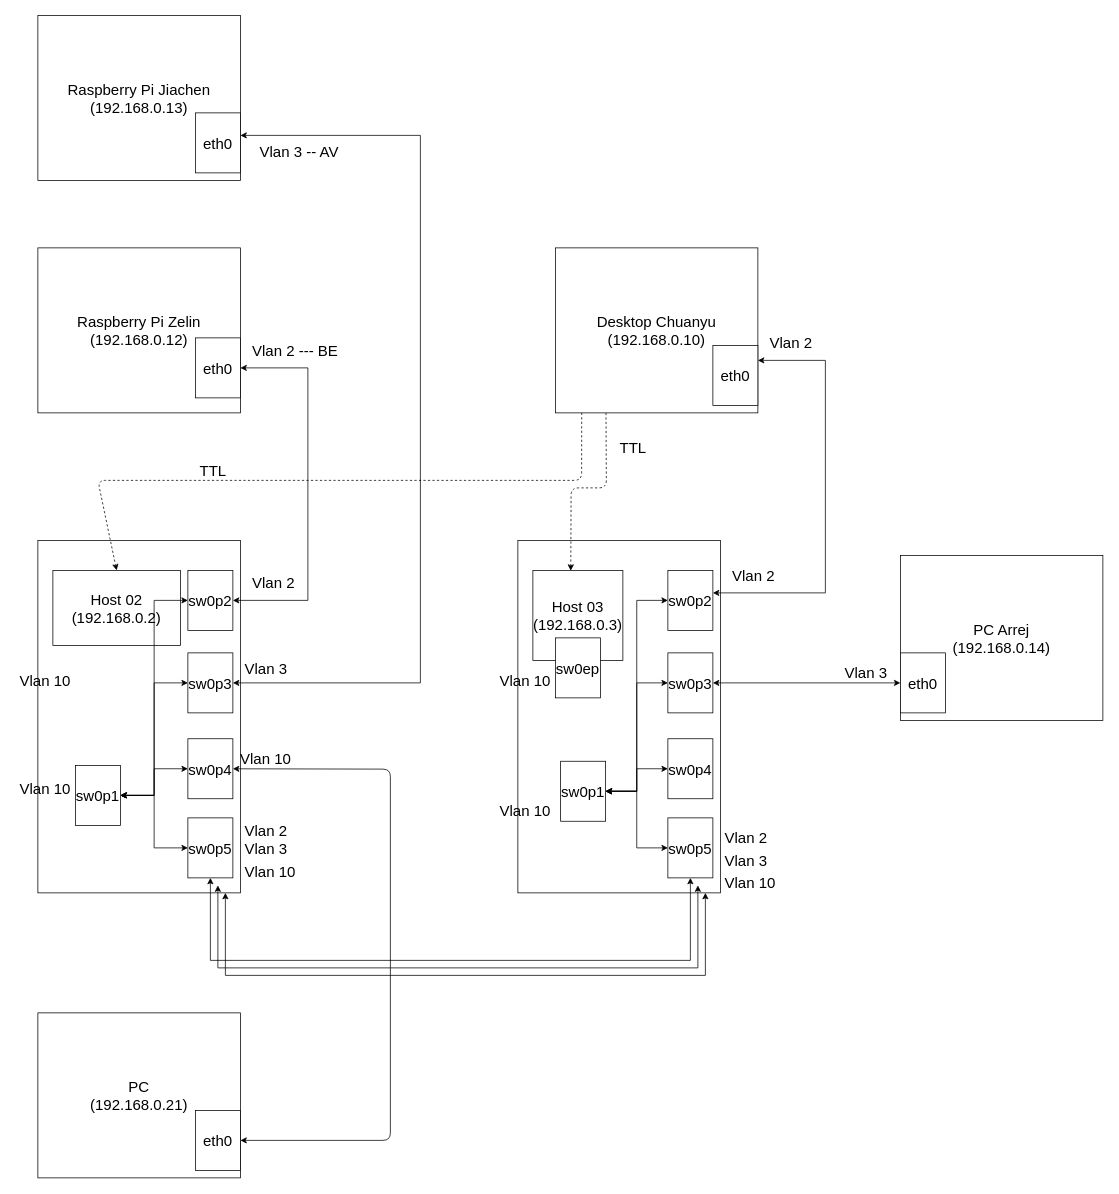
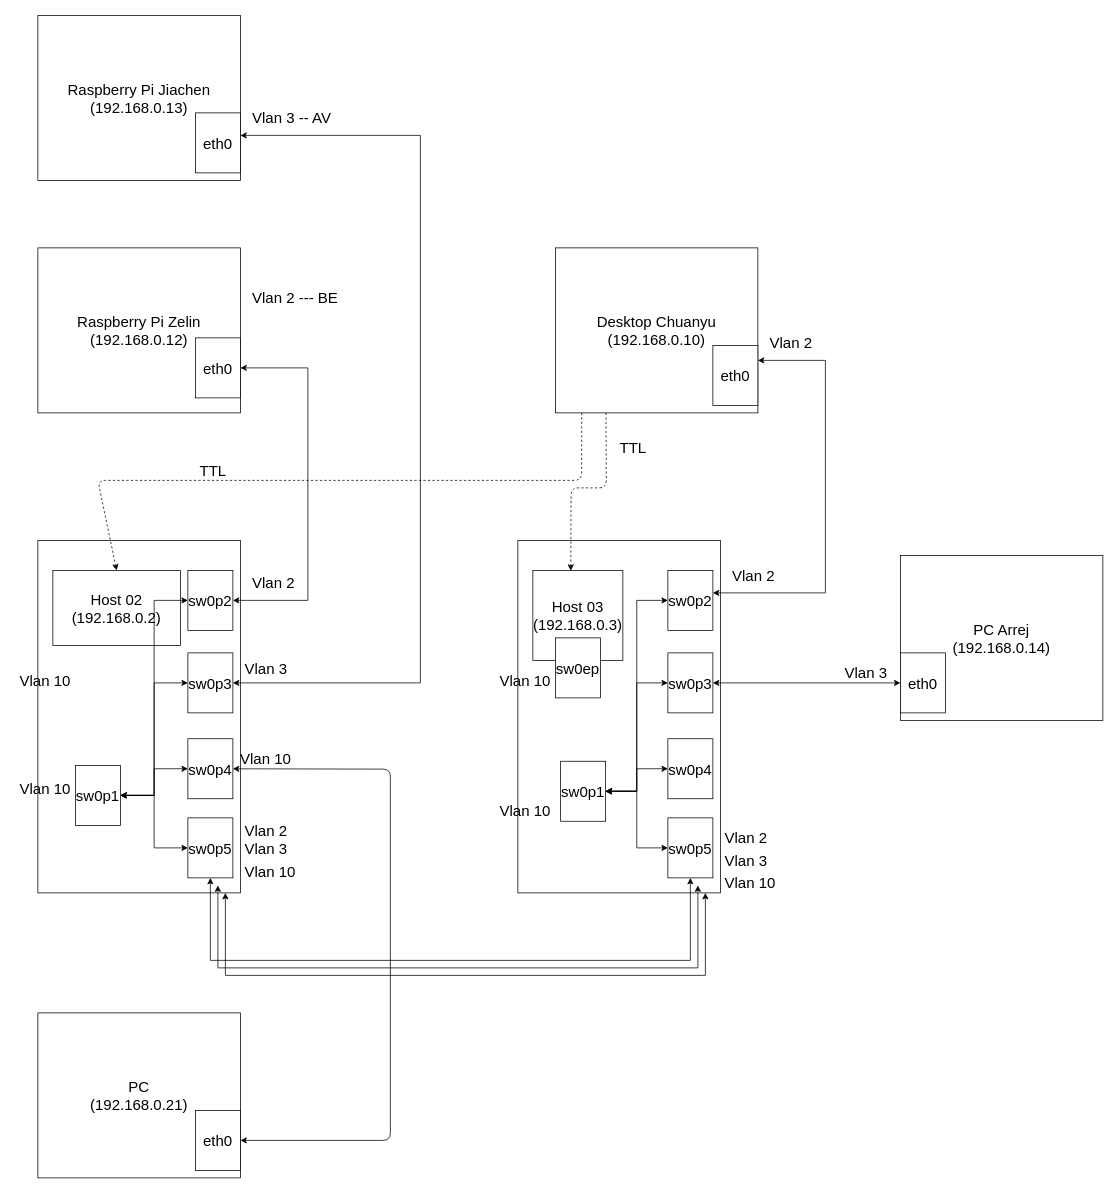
(330, 150) -> (323, 117)
(315, 349) -> (315, 297)
